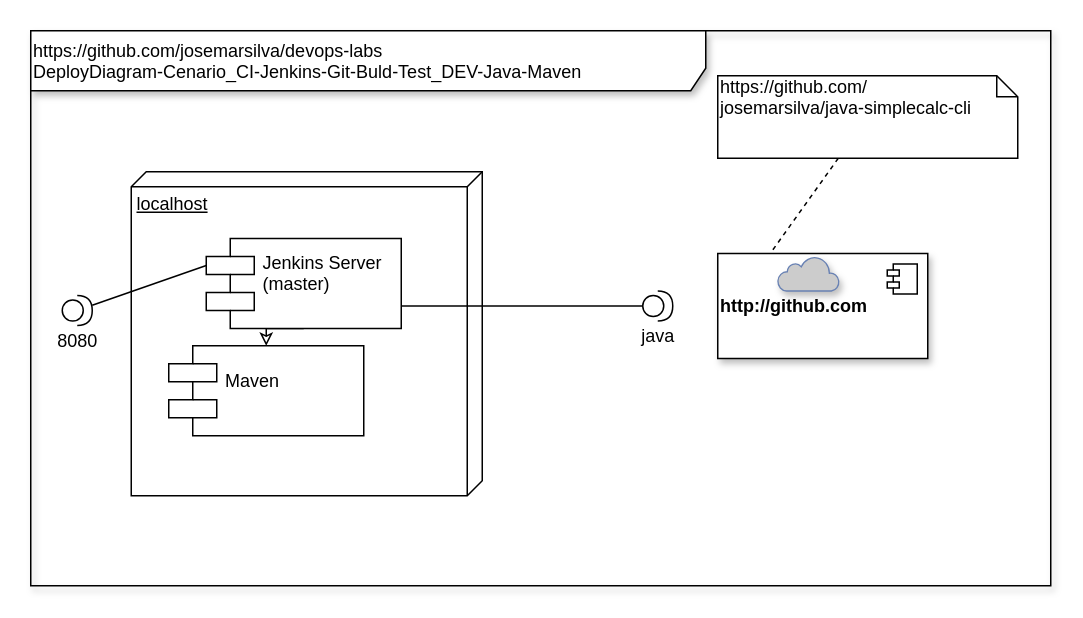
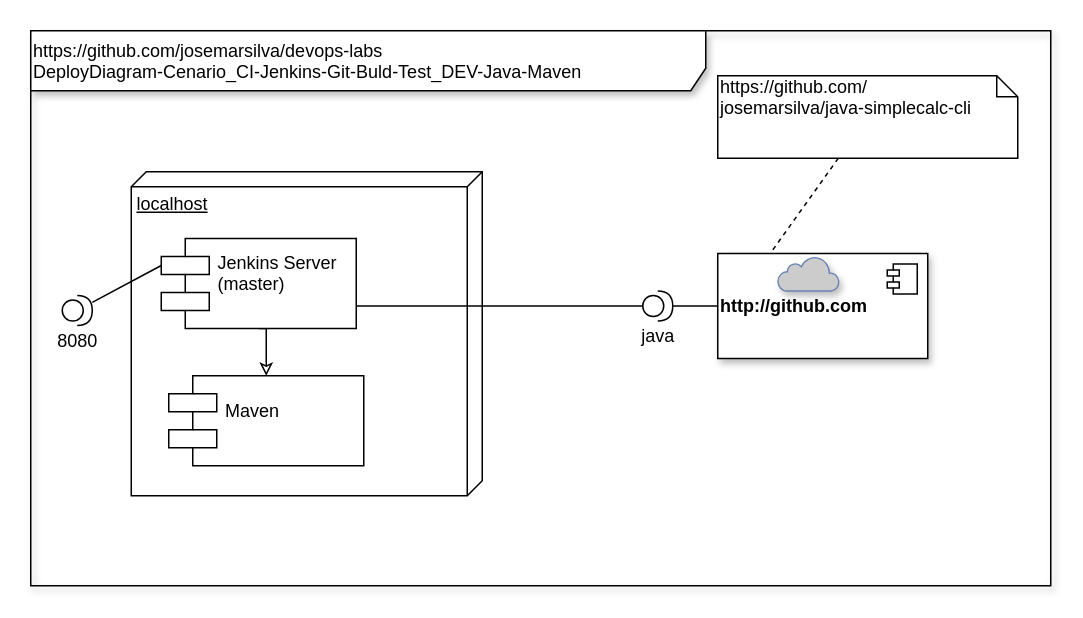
(304, 284) -> (259, 284)
none -> (695, 306)
(266, 391) -> (266, 421)
